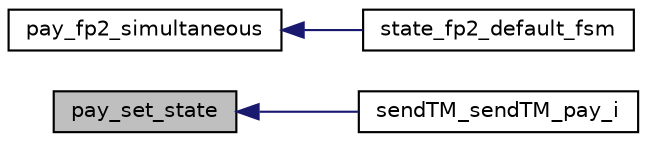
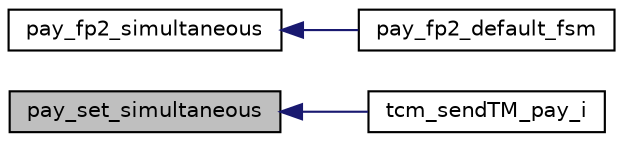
(498, 30) -> (487, 30)
(145, 112) -> (145, 112)
(498, 112) -> (487, 112)
